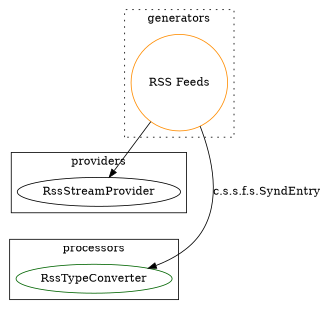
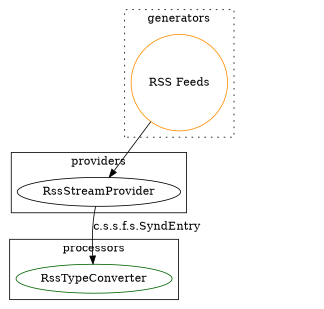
(211, 208) -> (93, 231)
